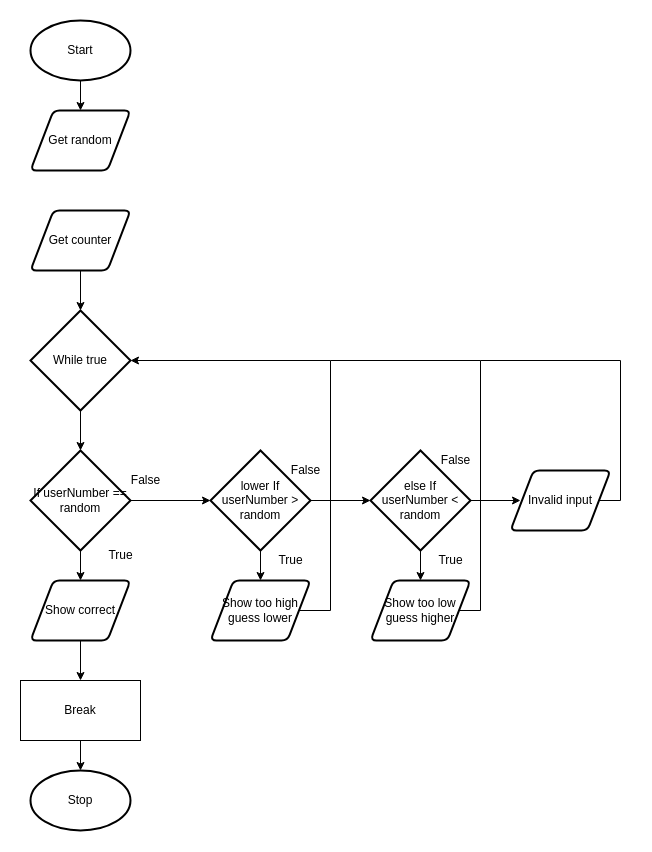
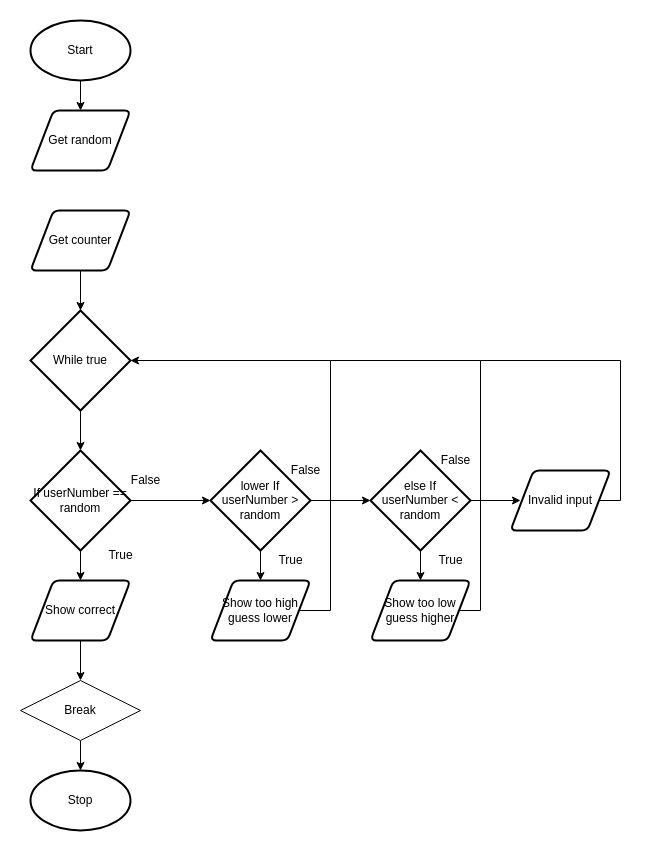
(81, 711) -> (81, 711)
